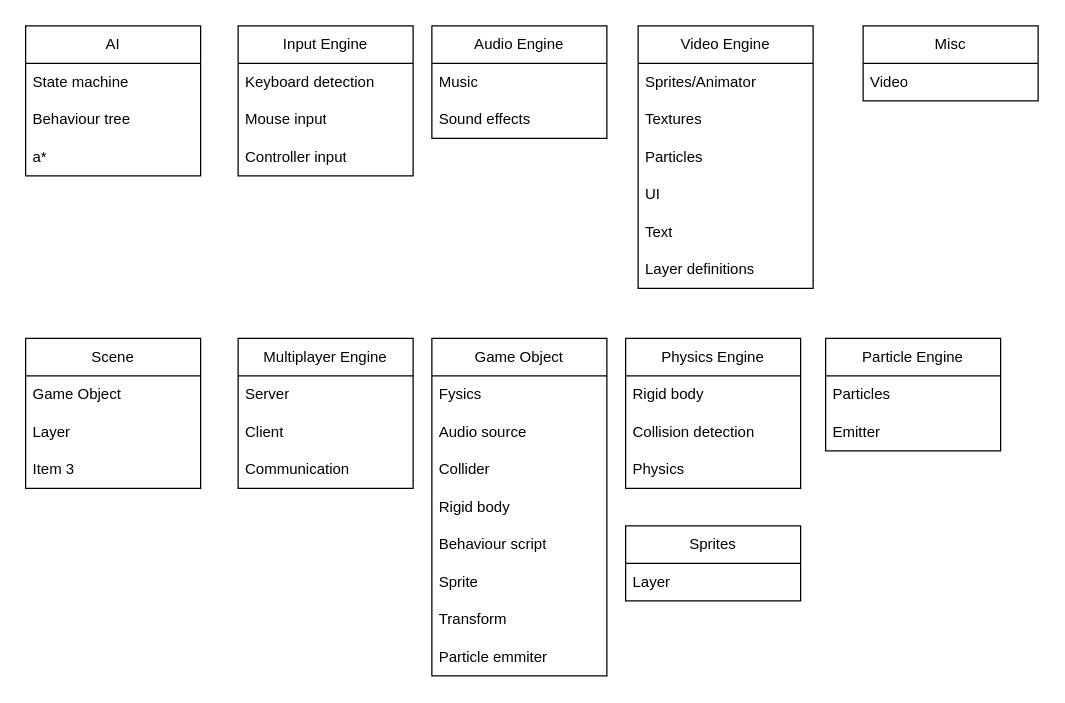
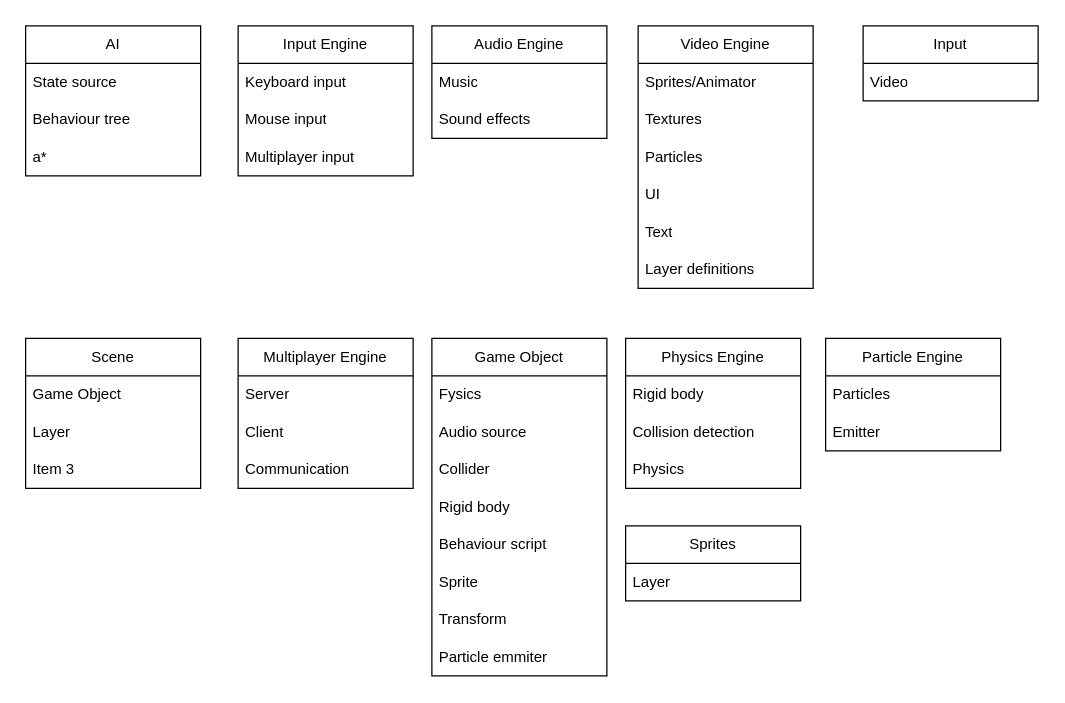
(951, 44) -> (951, 44)
(84, 82) -> (82, 82)
(317, 82) -> (301, 82)
(305, 157) -> (307, 157)
